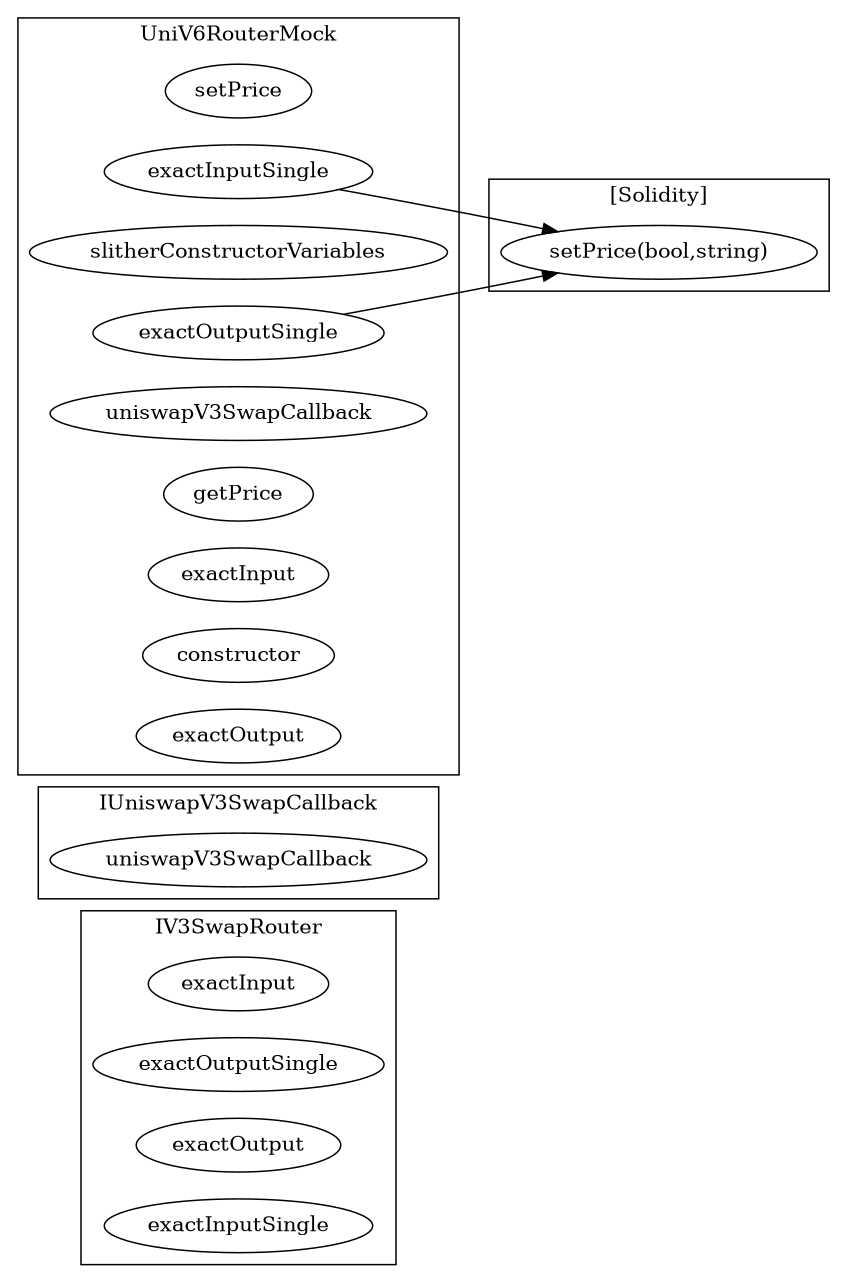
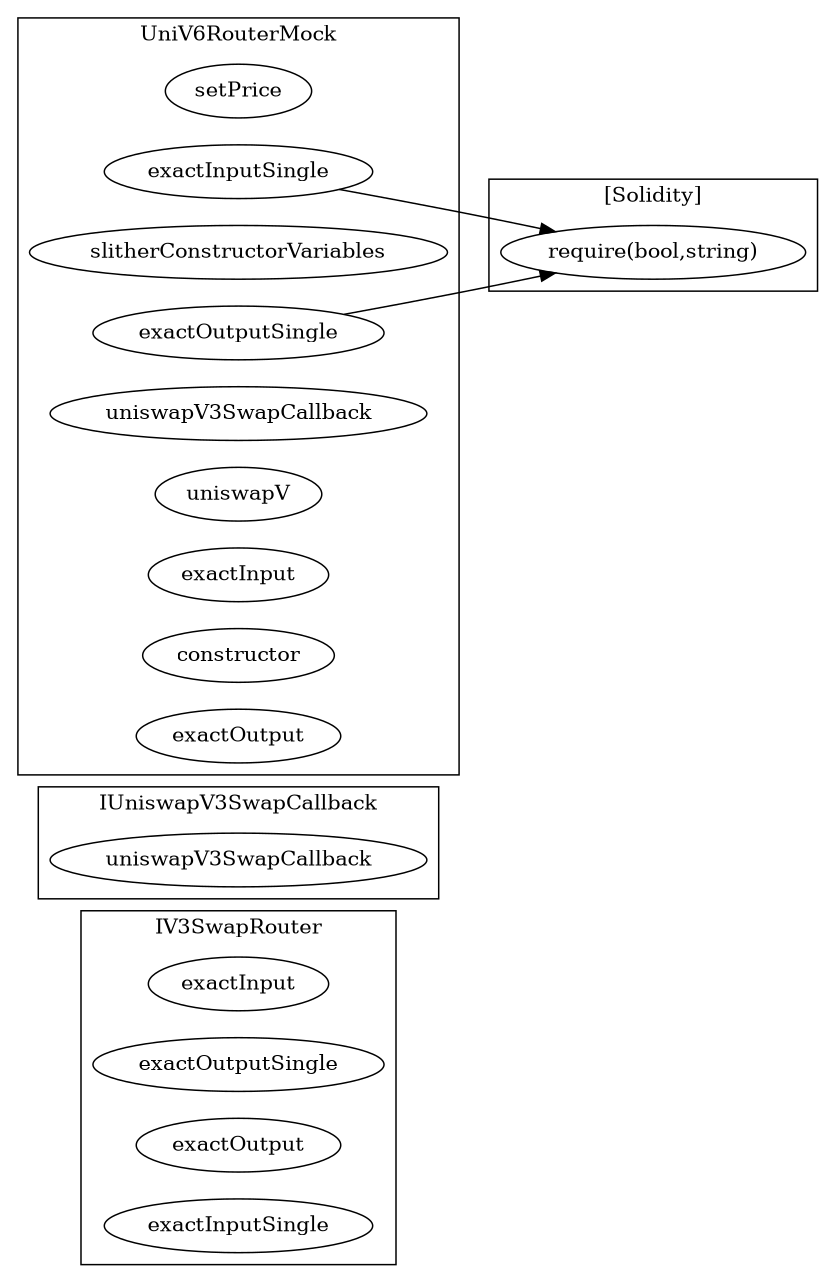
(659, 252) -> (653, 252)
(239, 494) -> (239, 494)
